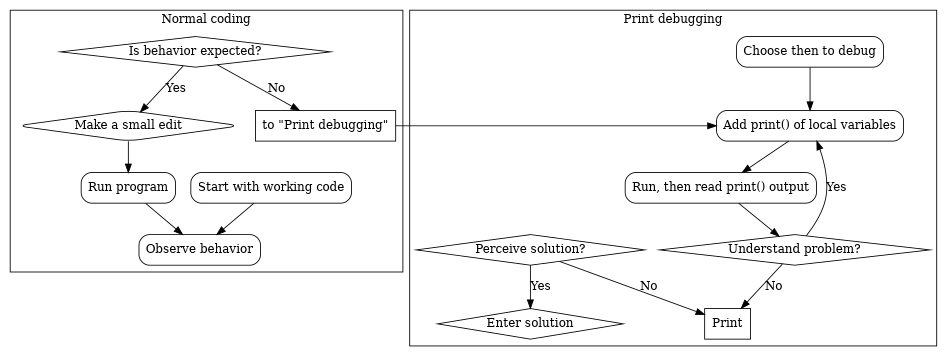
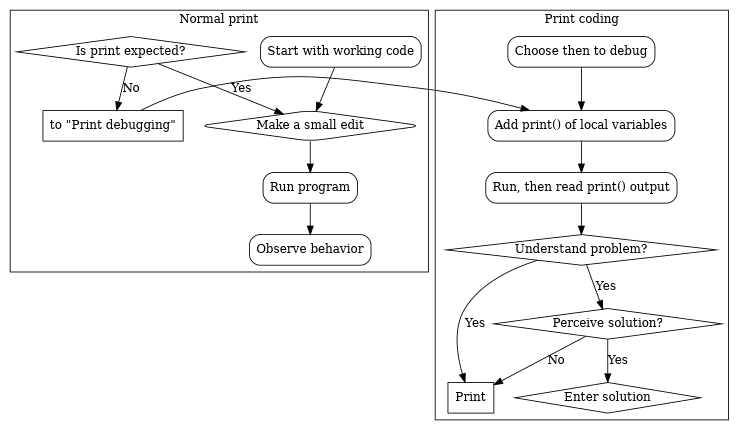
(207, 20) -> (219, 20)
(673, 20) -> (582, 20)
(196, 52) -> (131, 52)
(826, 195) -> (593, 283)
(239, 216) -> (327, 85)
(774, 287) -> (476, 324)
